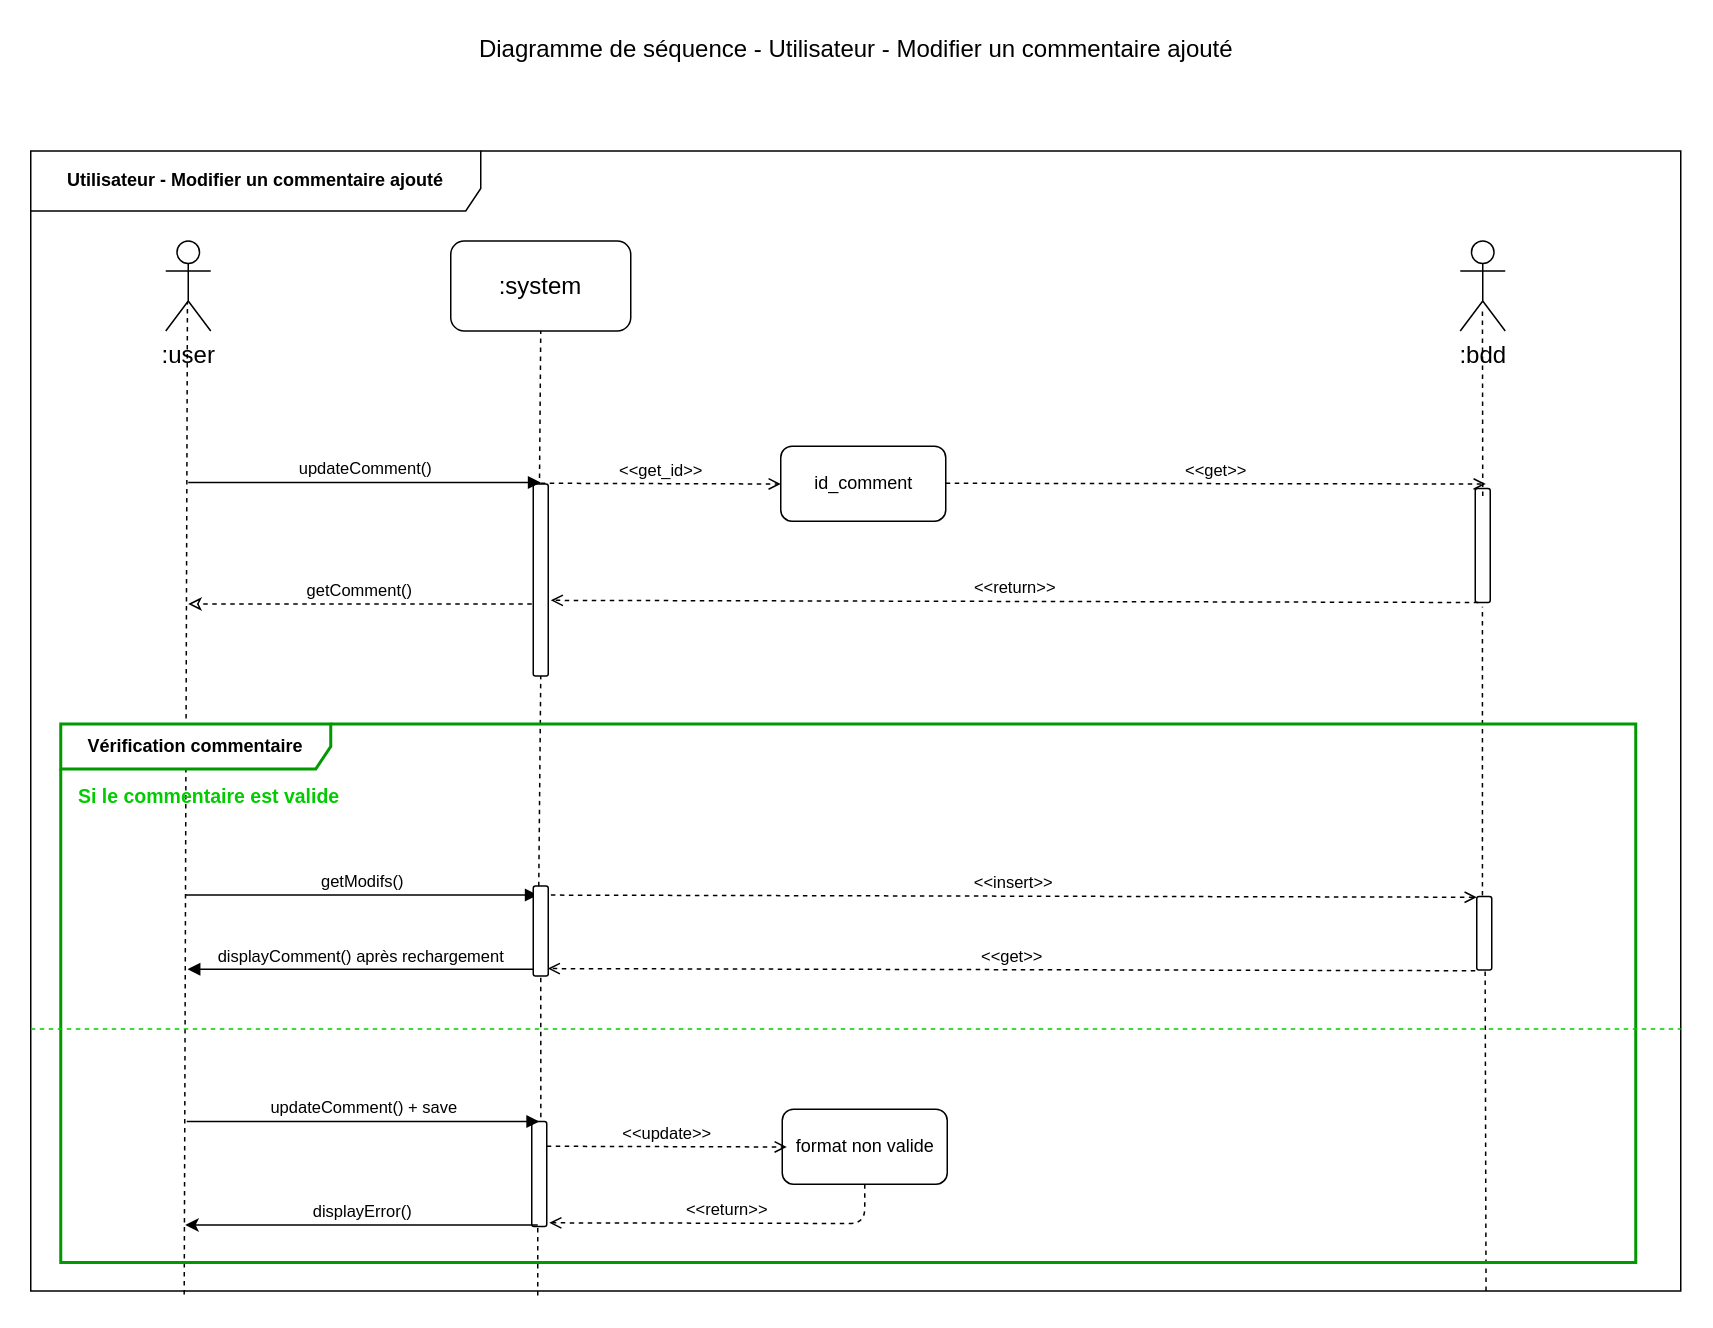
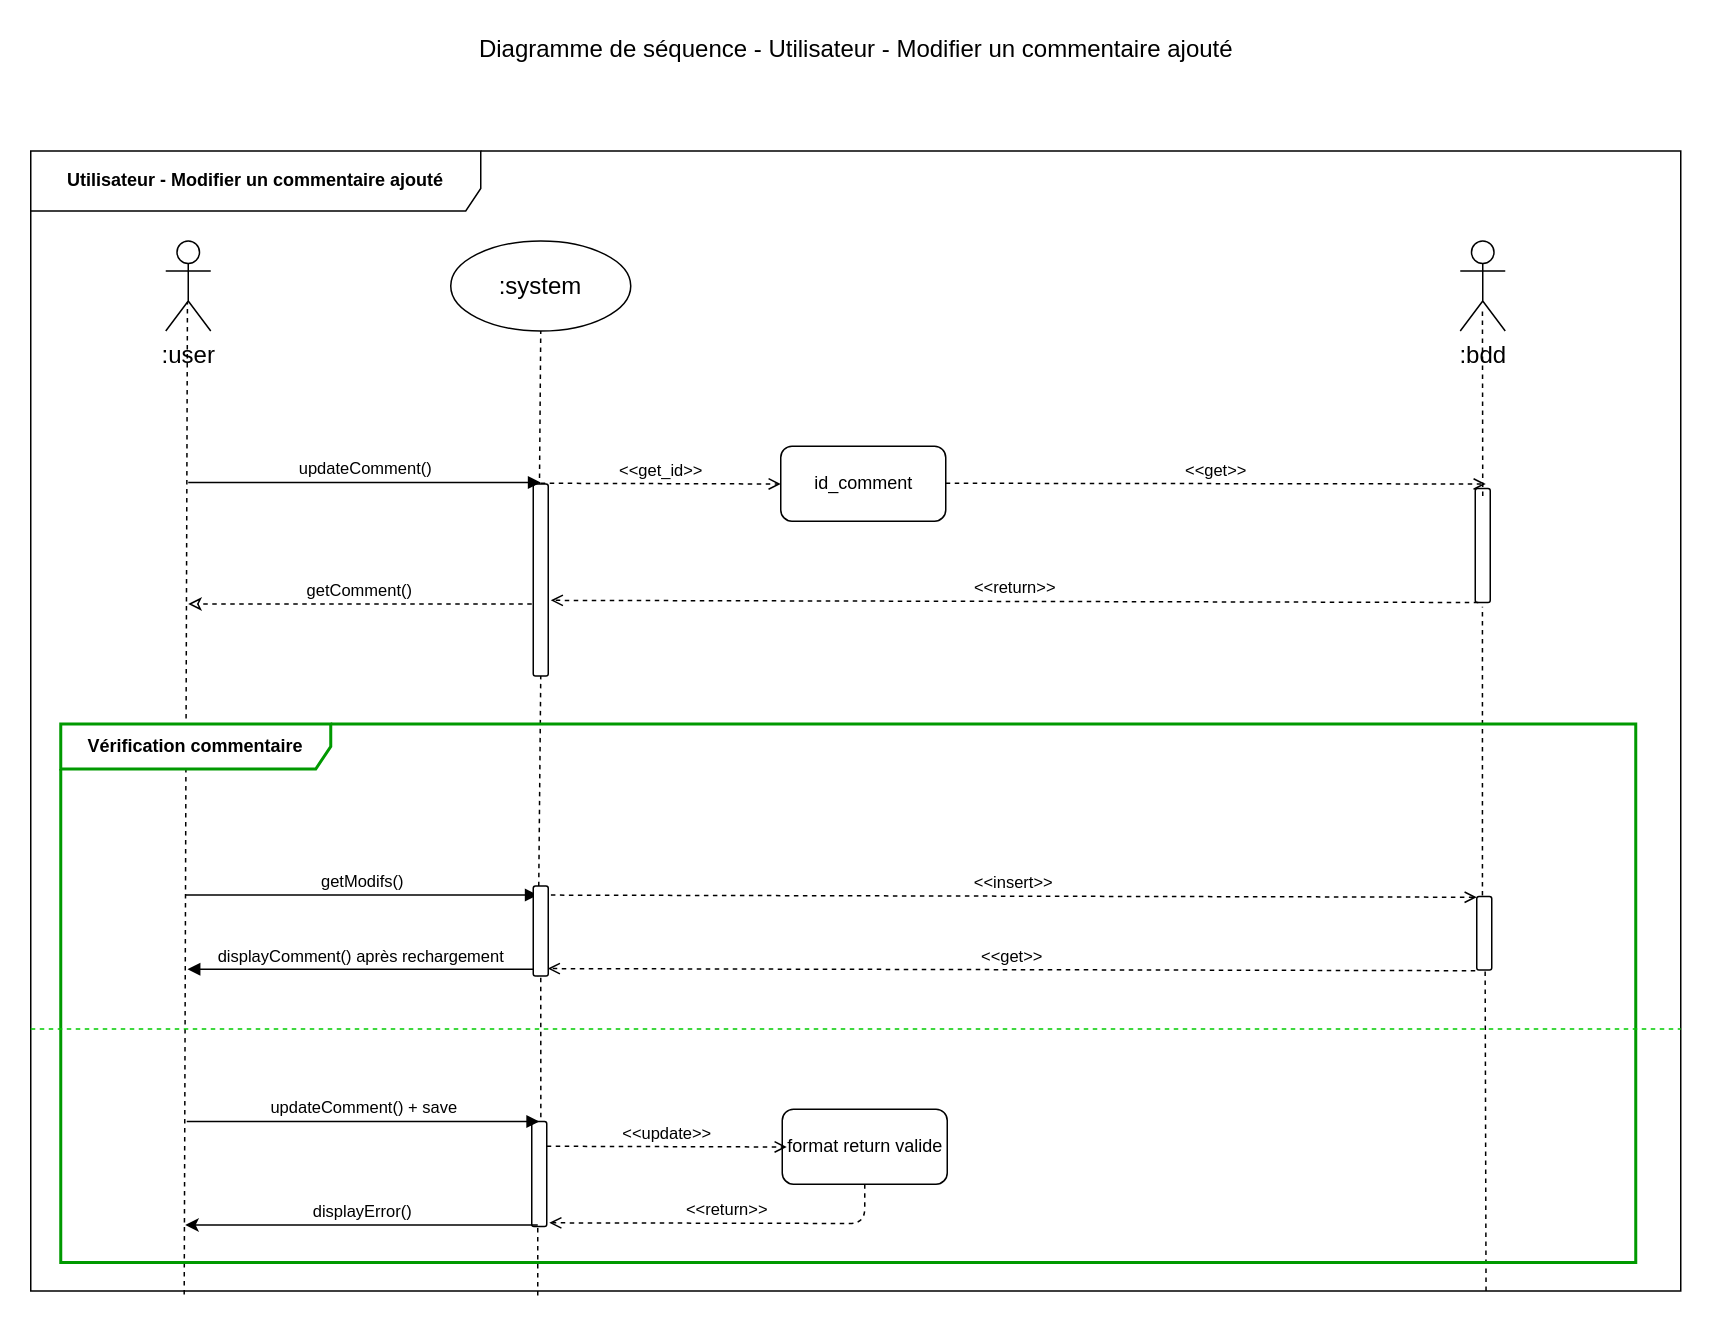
(541, 286) -> (541, 286)
(211, 796) -> none
(866, 1147) -> (866, 1147)
